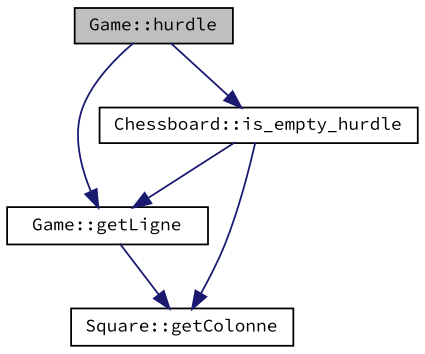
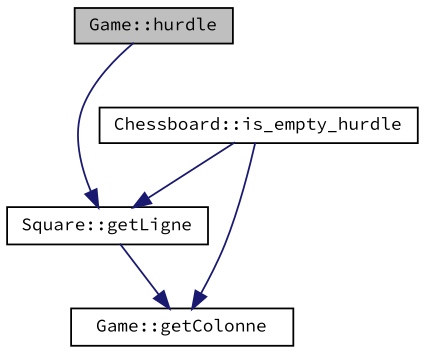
(199, 69) -> none
(108, 226) -> (108, 226)
(182, 327) -> (182, 327)
